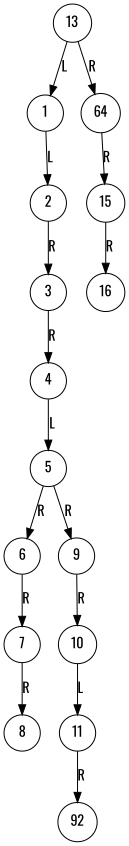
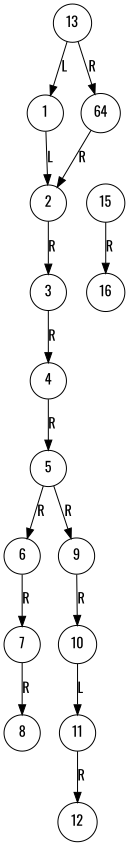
(103, 153) -> (77, 154)
(52, 425) -> (52, 425)
(78, 822) -> (78, 822)
